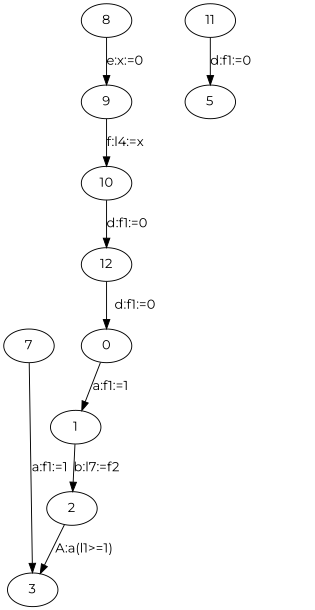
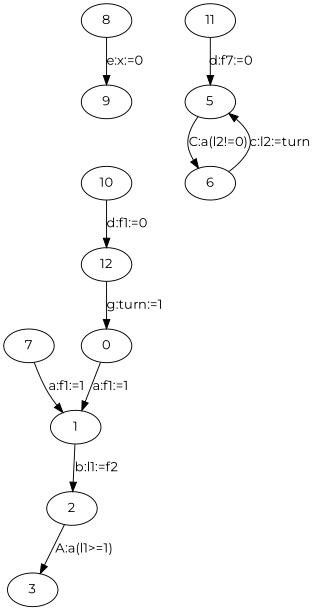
(231, 61) -> (231, 61)
(107, 138) -> none
none -> (210, 183)
(135, 305) -> (135, 305)
(31, 463) -> (44, 385)
(97, 468) -> (97, 468)
